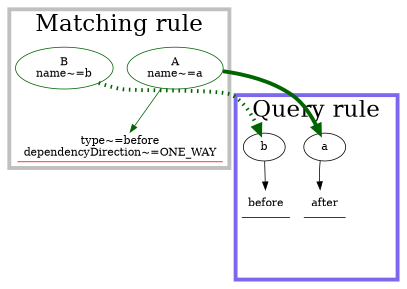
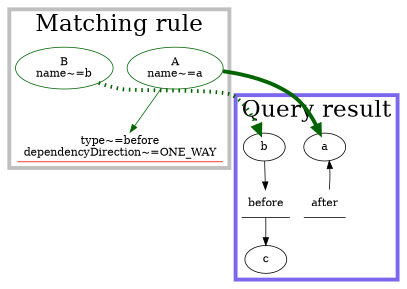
(317, 111) -> (317, 111)
(320, 171) -> (330, 179)
none -> (266, 259)
